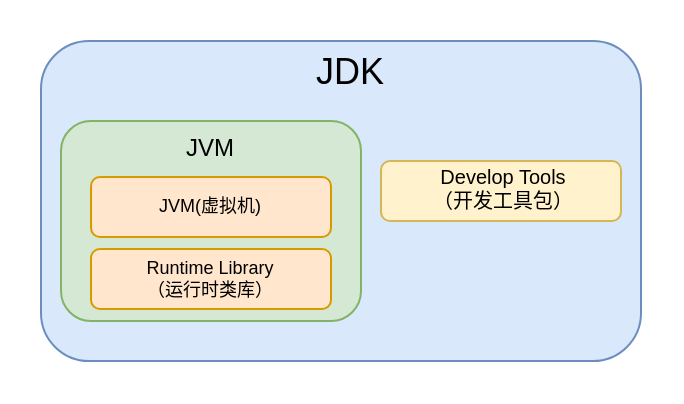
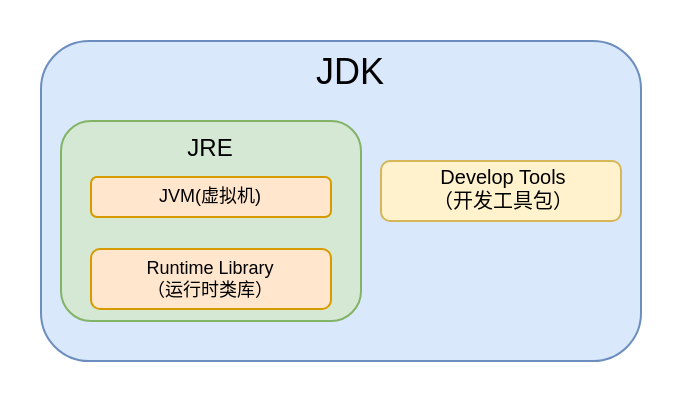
(211, 147) -> (211, 147)
(211, 207) -> (211, 197)
